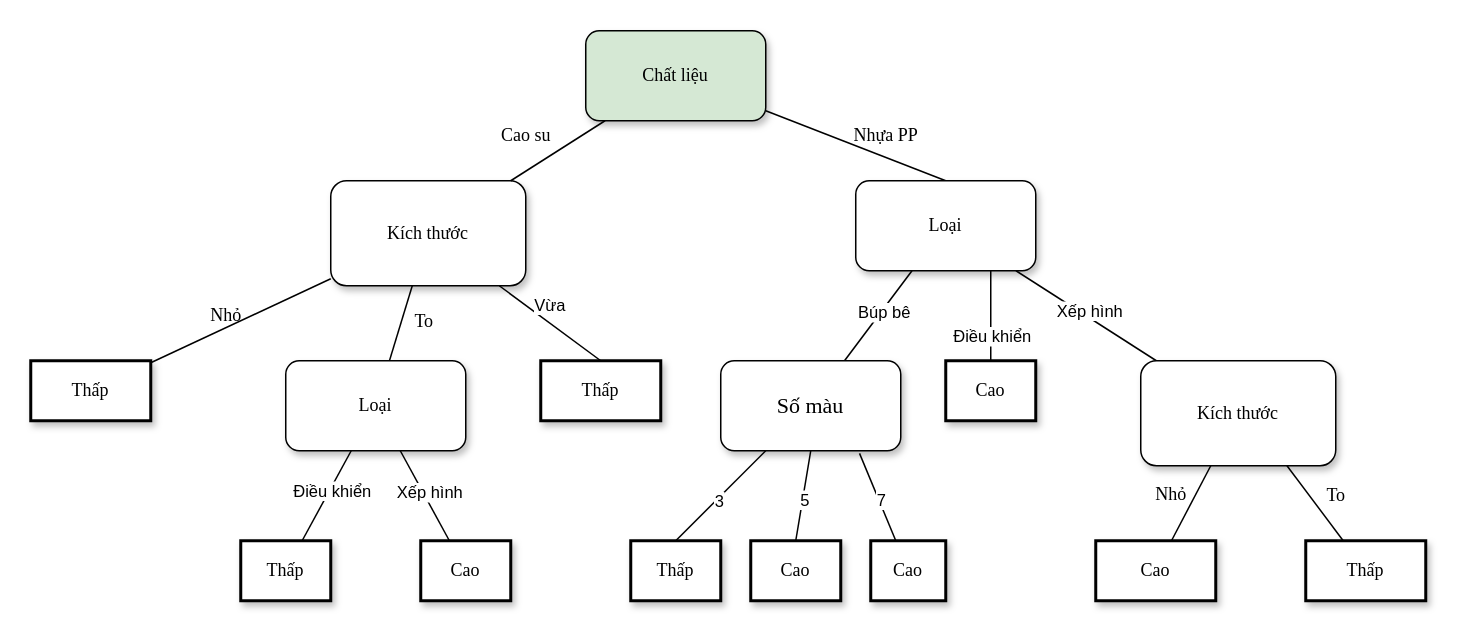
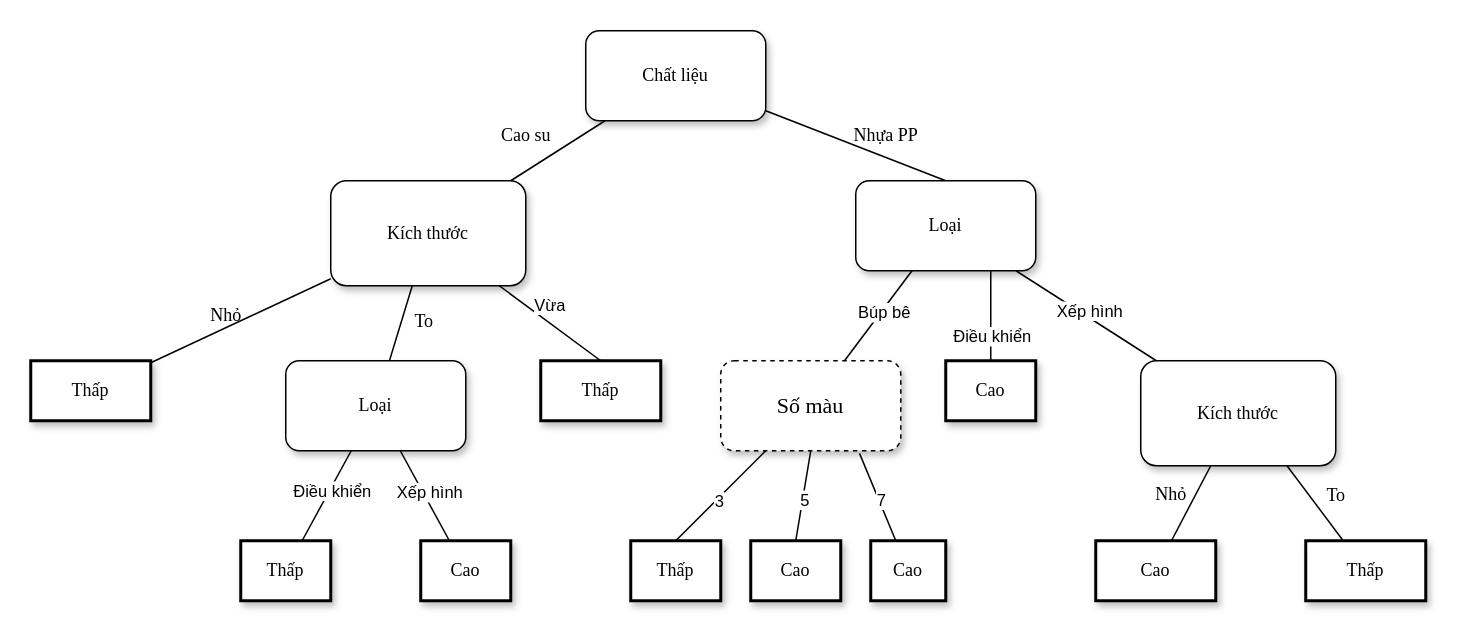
(676, 76) -> (676, 76)
(811, 406) -> (811, 406)
